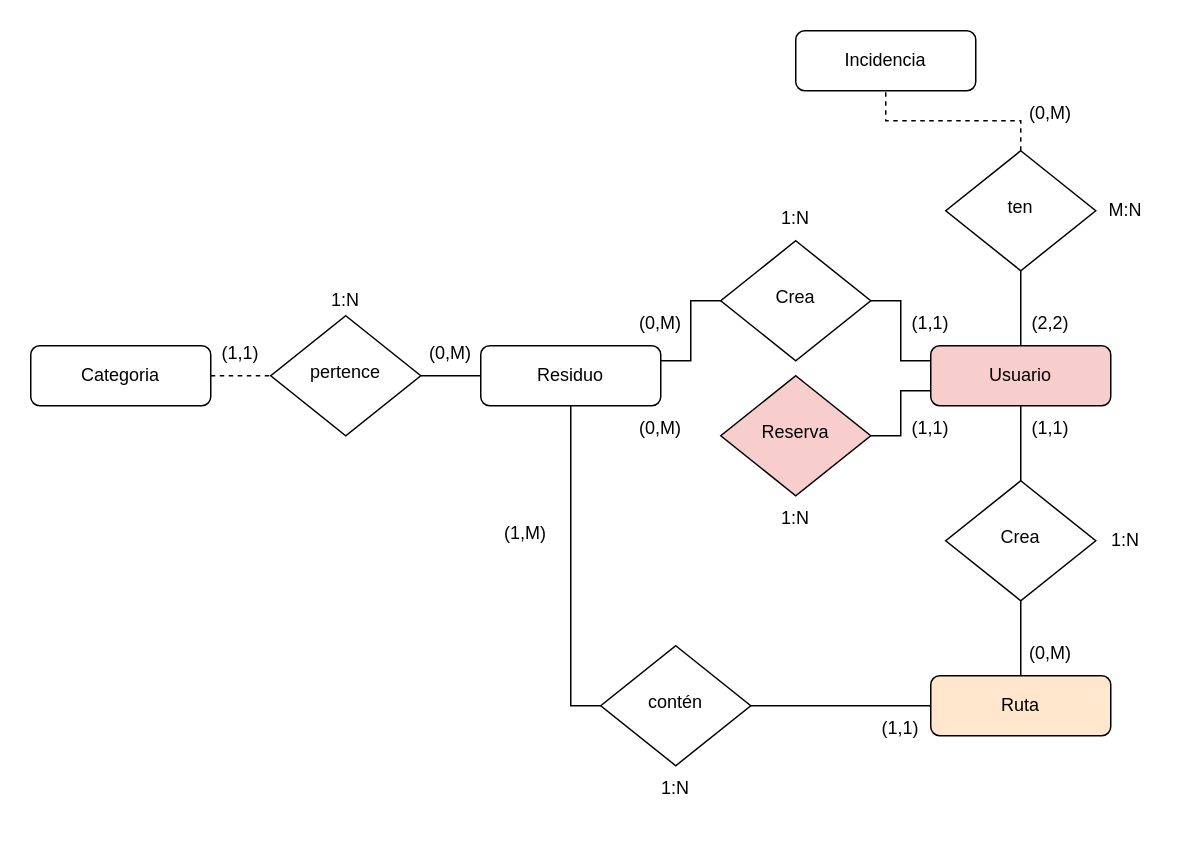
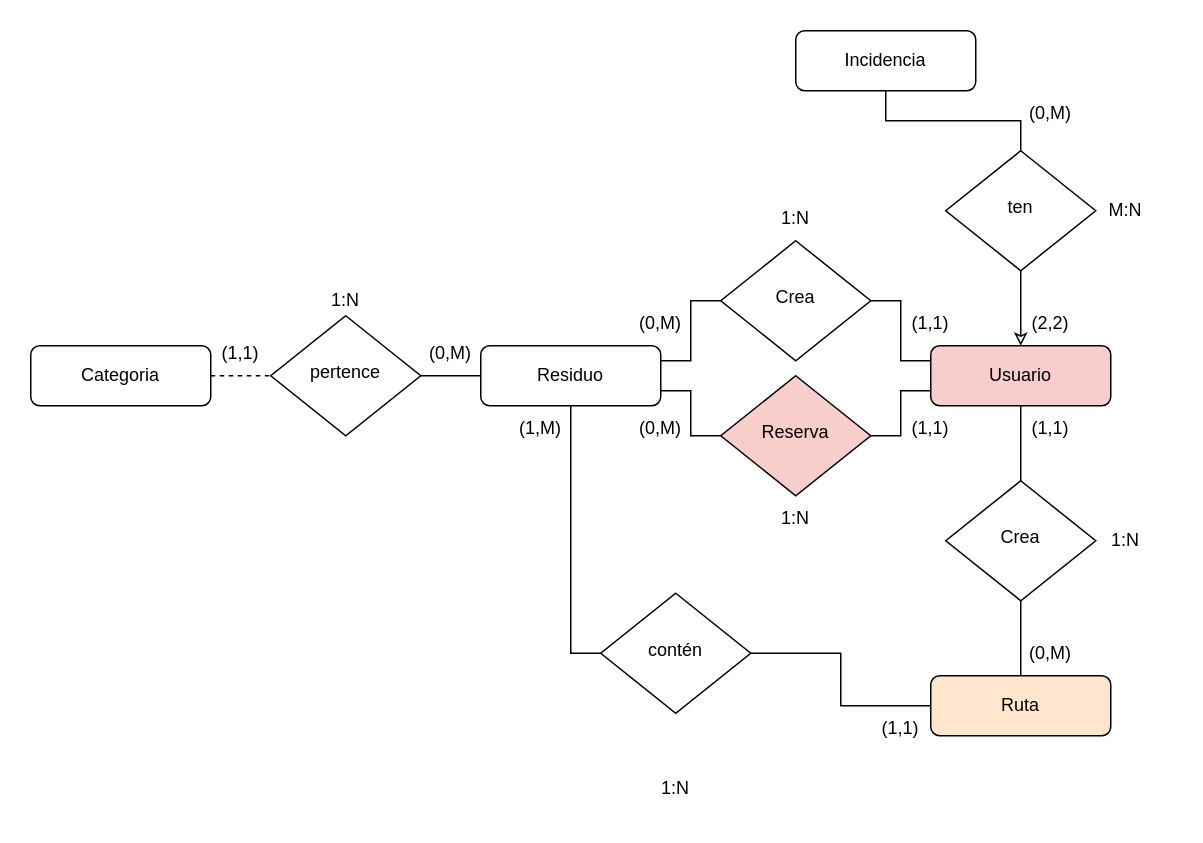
(954, 121) -> (954, 121)
(1021, 338) -> (1021, 334)
none -> (691, 414)
(526, 533) -> (541, 428)
(676, 706) -> (676, 653)
